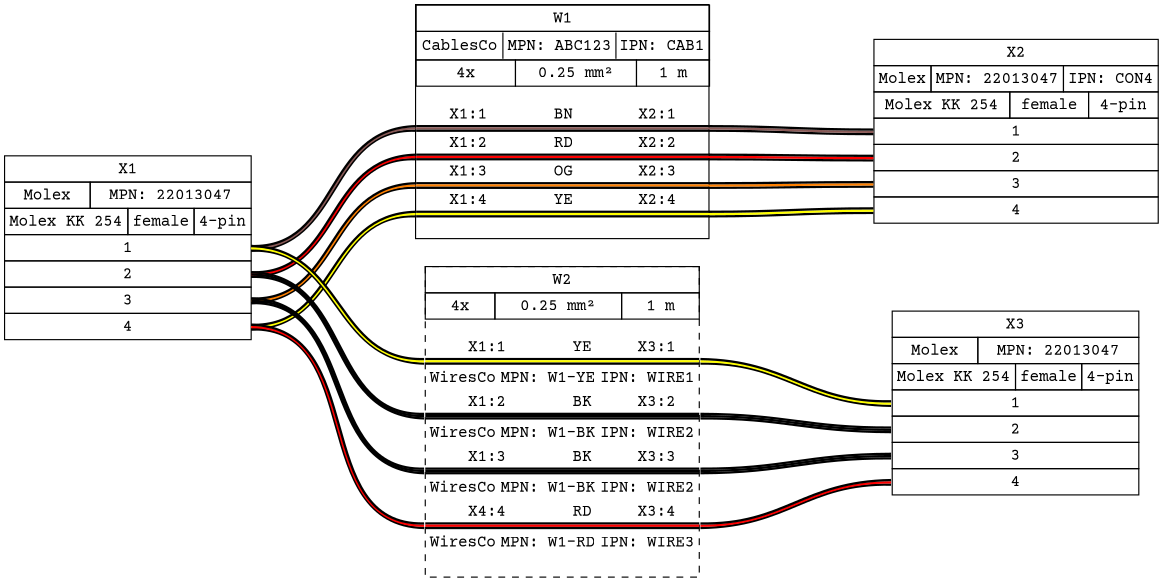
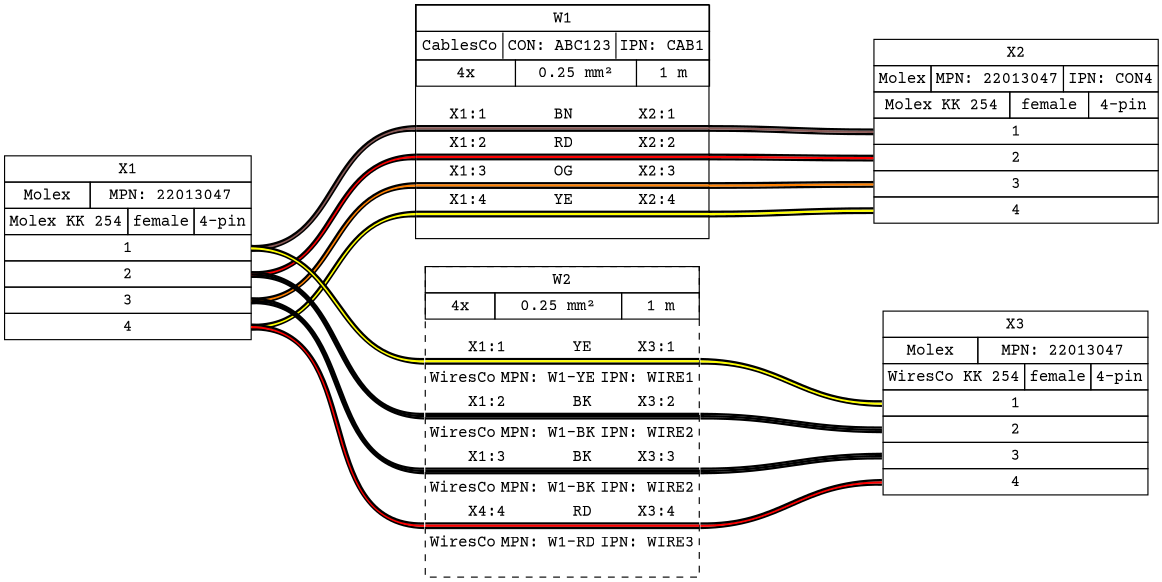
(559, 45) -> (559, 45)
(954, 376) -> (954, 376)
